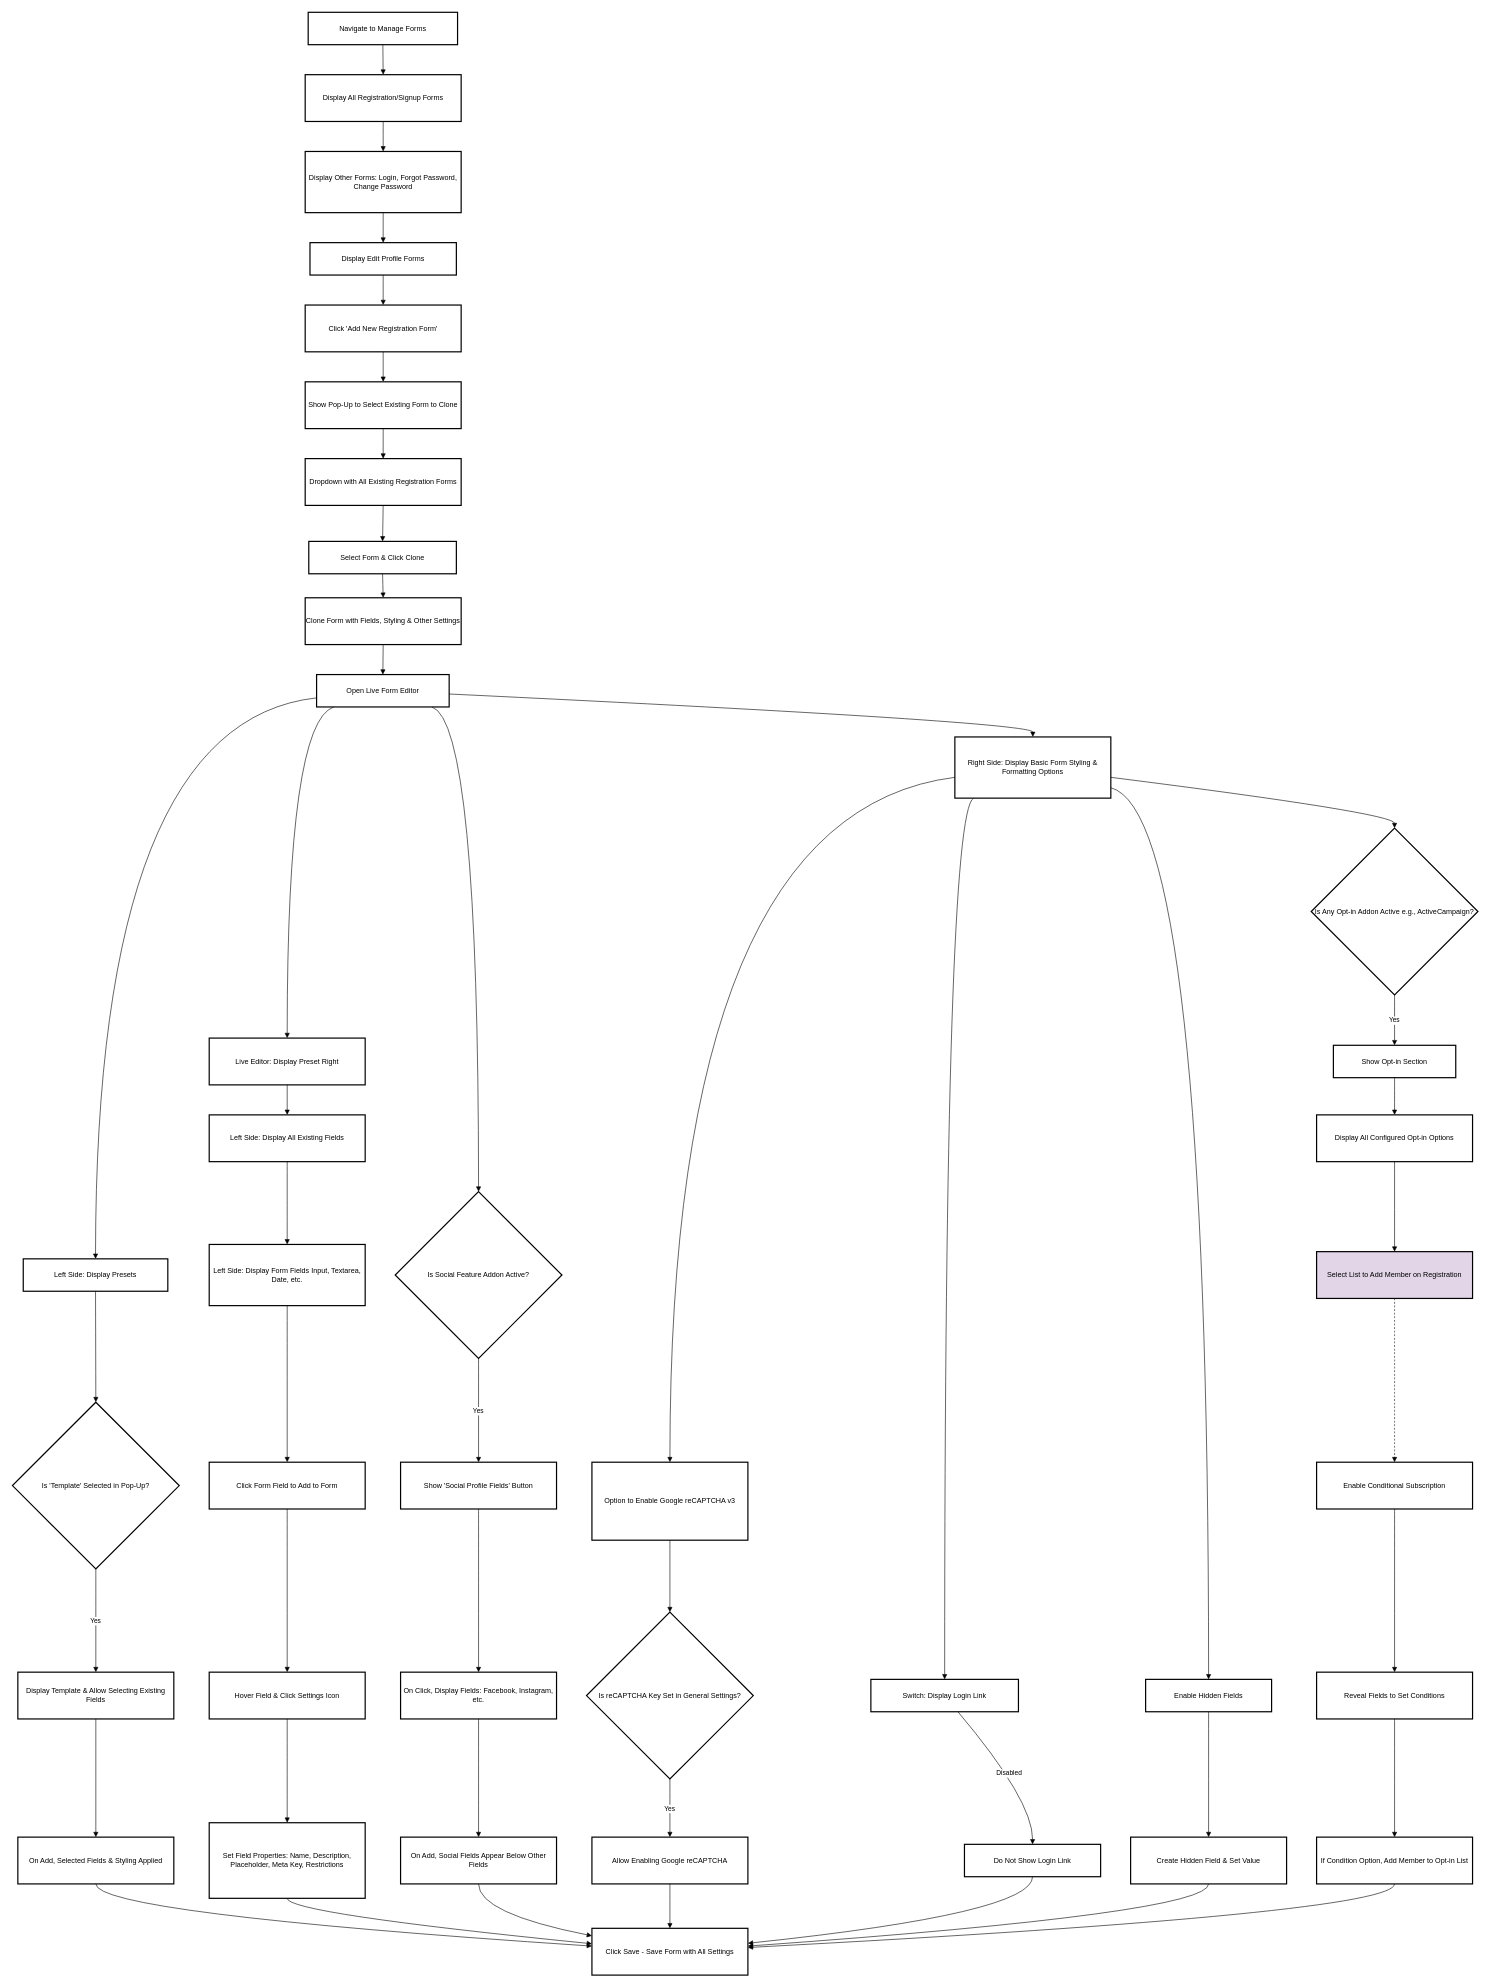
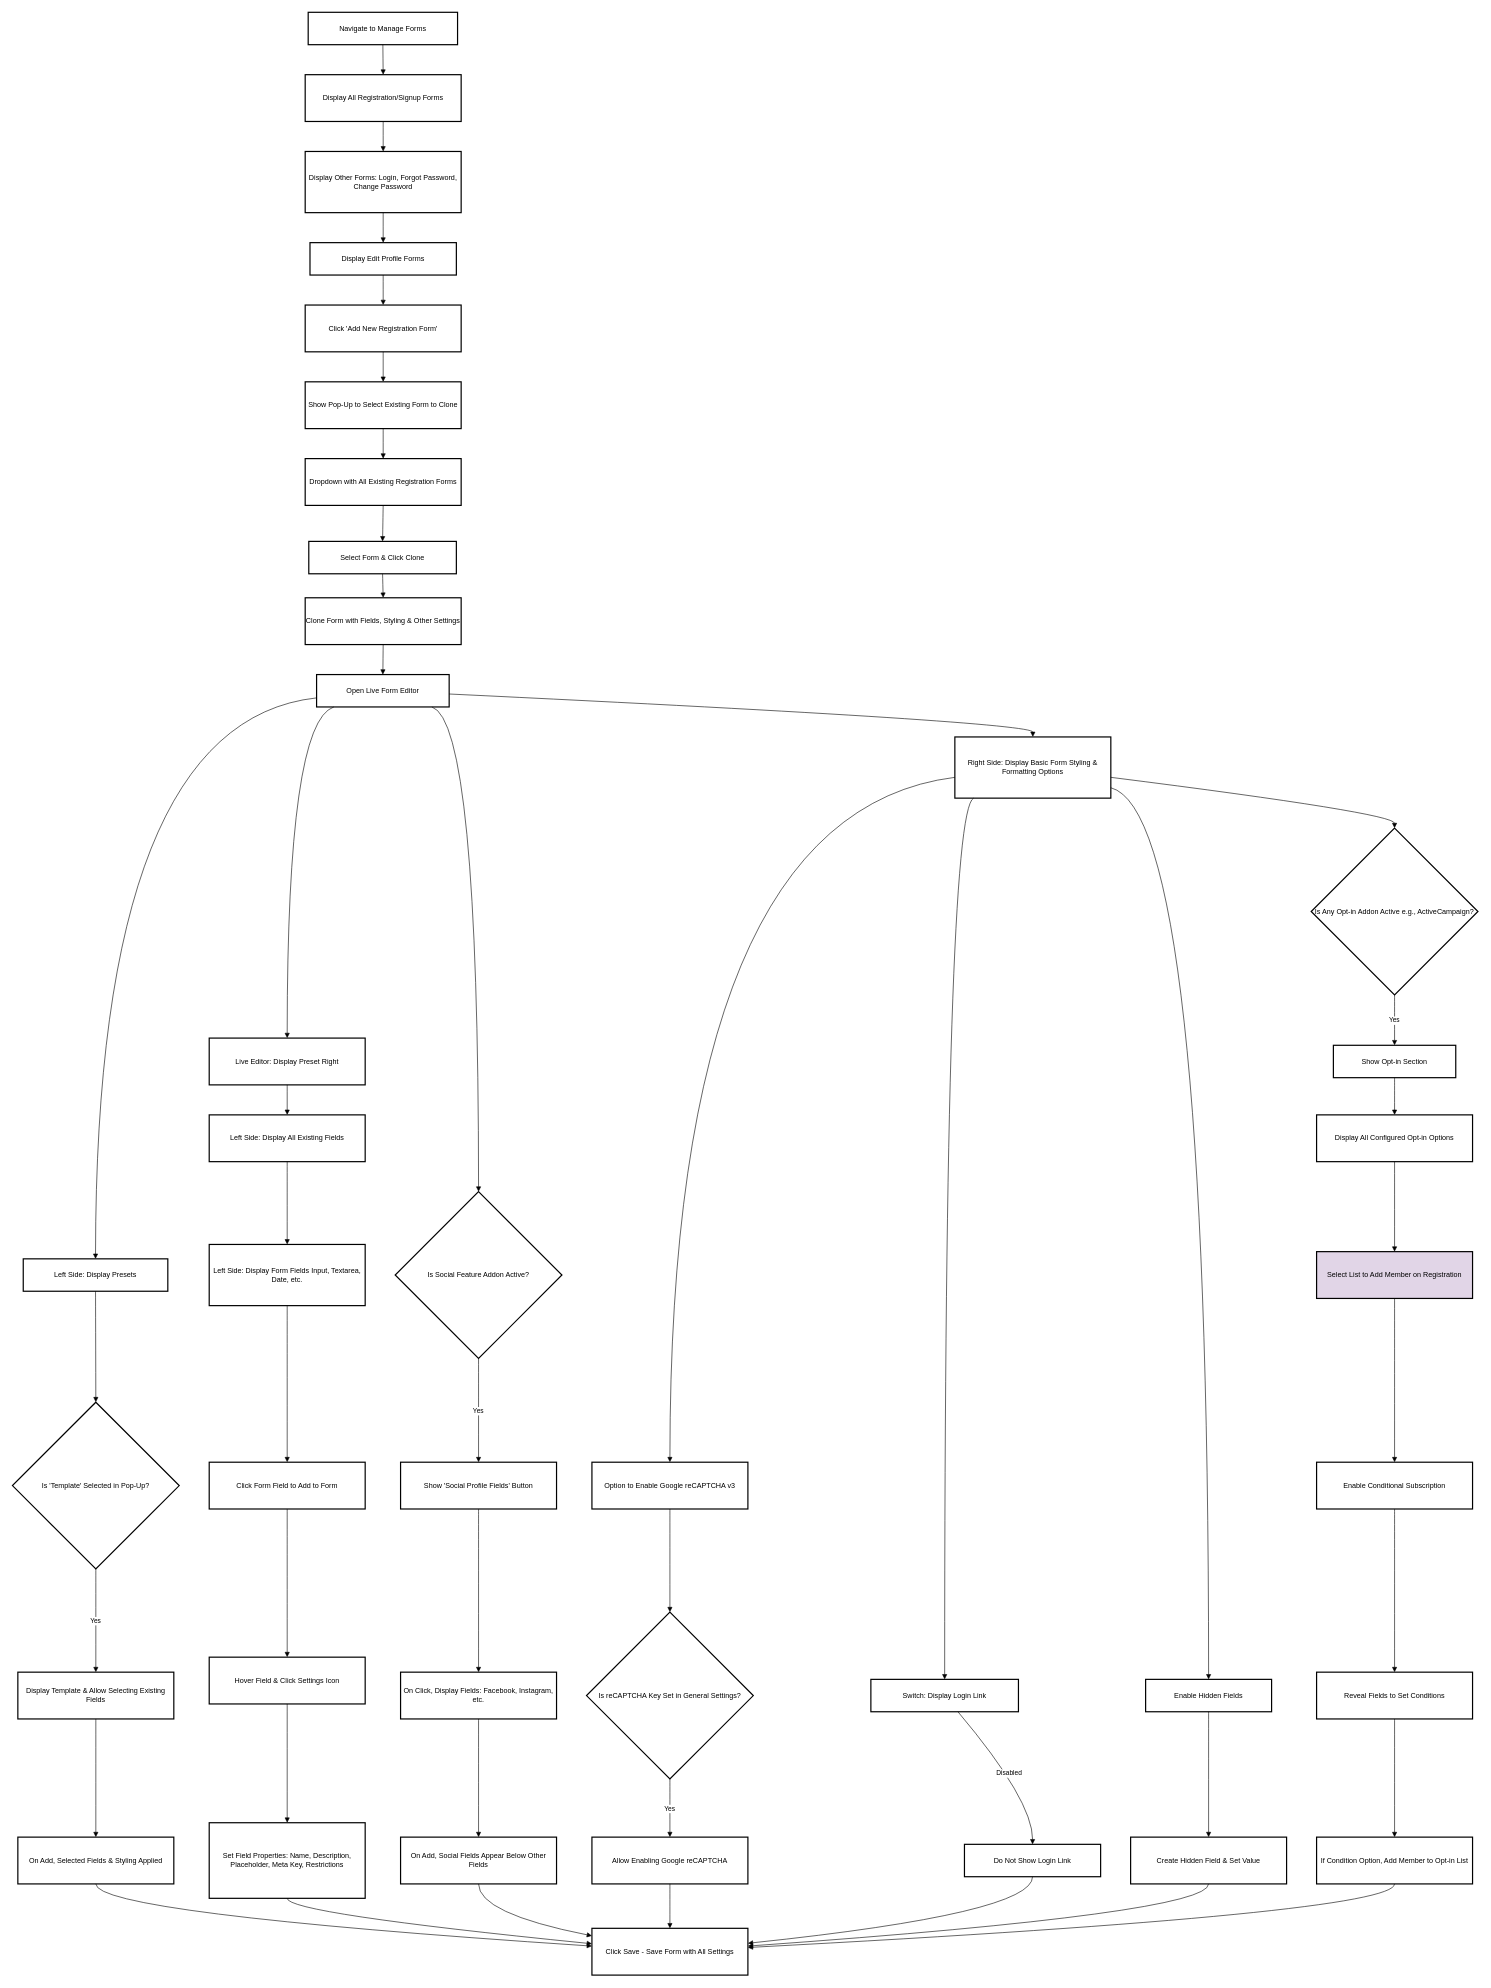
(1395, 1380) -> (1395, 1380)
(670, 1502) -> (670, 1486)
(287, 1696) -> (287, 1681)
